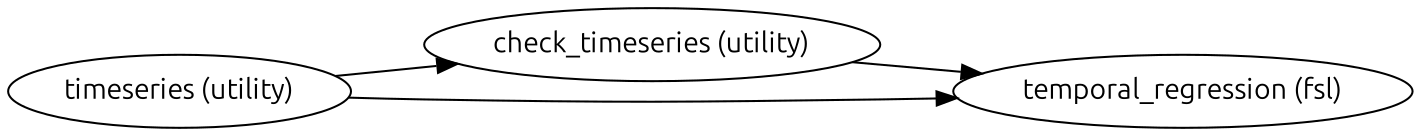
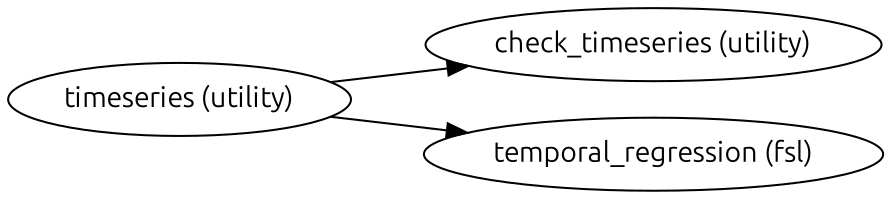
(907, 67) -> none
